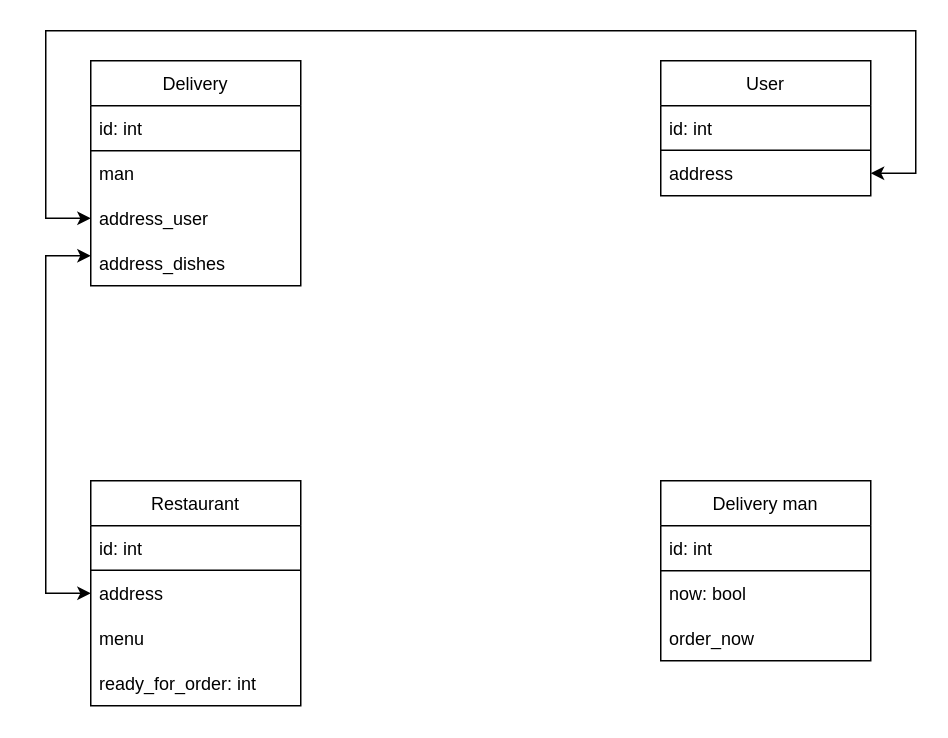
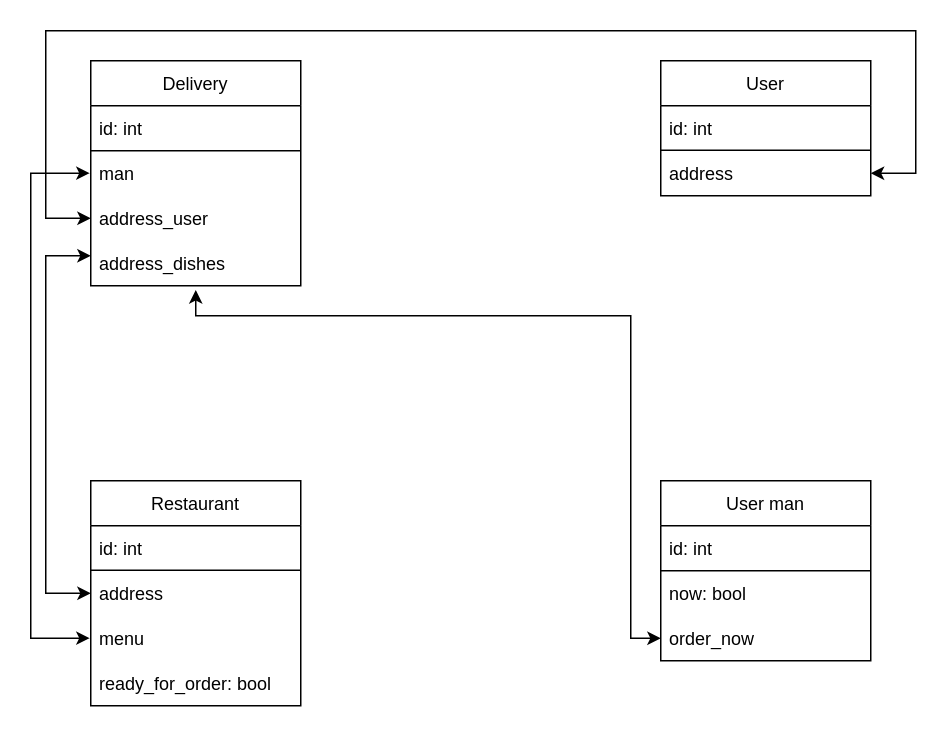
none -> (577, 316)
none -> (31, 406)
(765, 504) -> (765, 504)
(193, 684) -> (198, 684)
